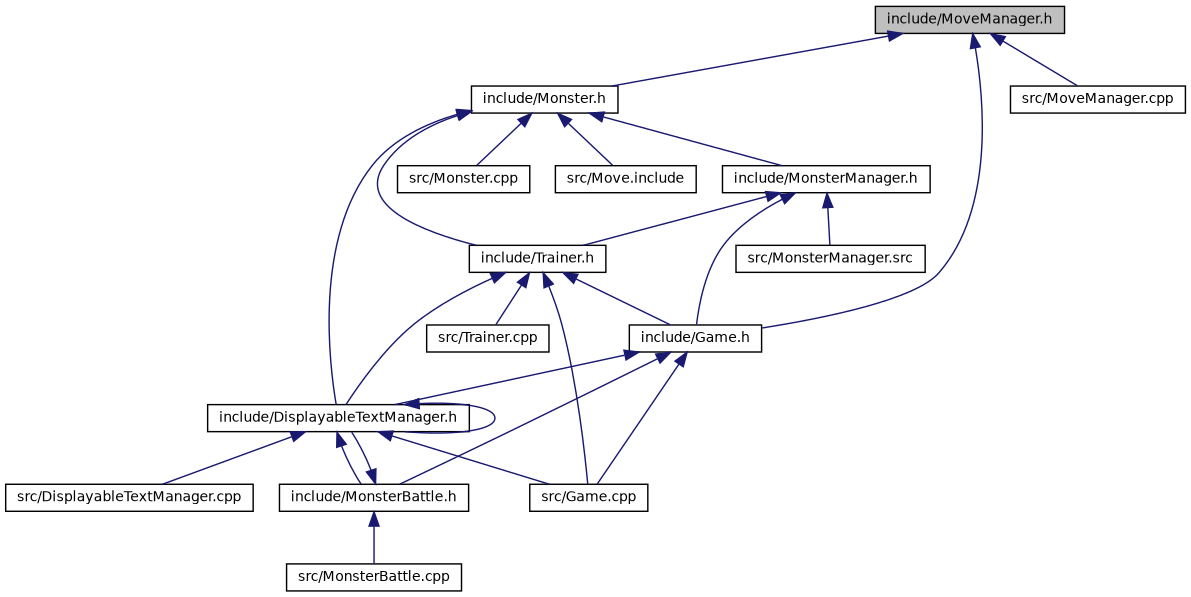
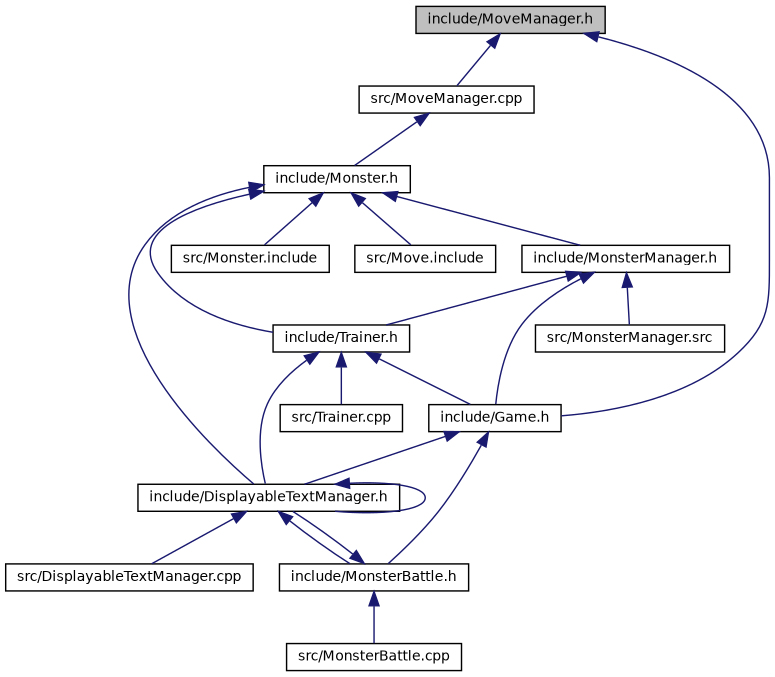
(750, 61) -> (386, 144)
(464, 179) -> (250, 259)
(589, 498) -> none
